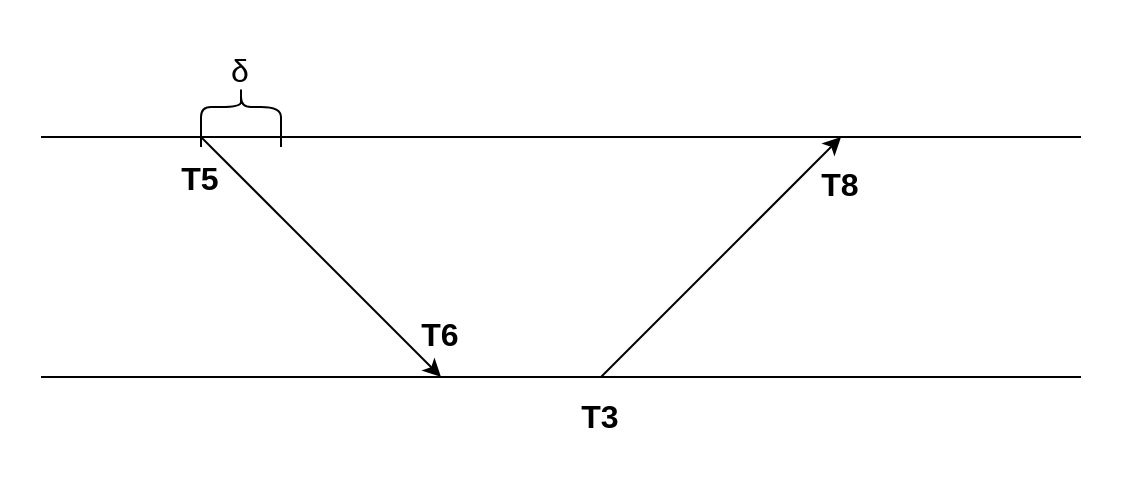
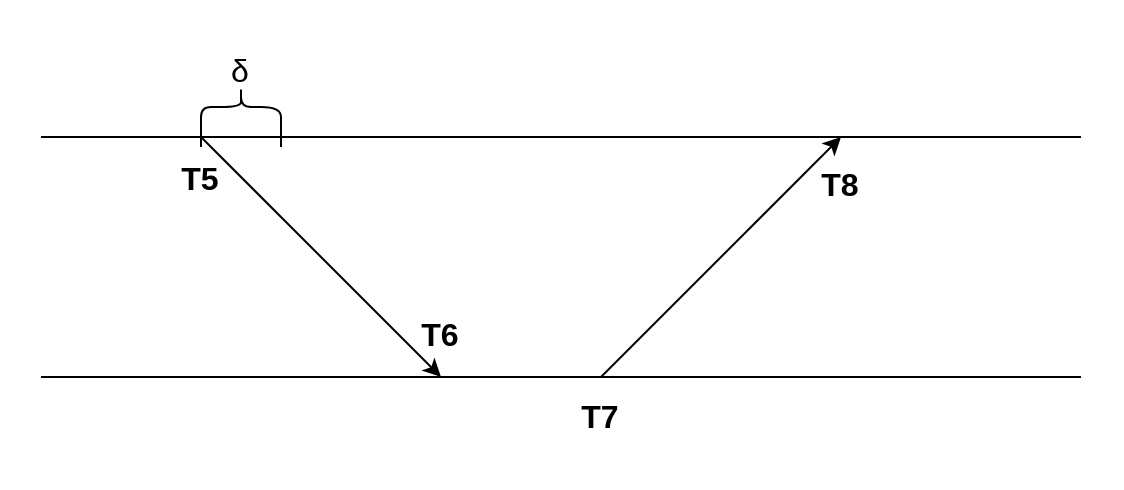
(601, 417) -> (601, 417)
